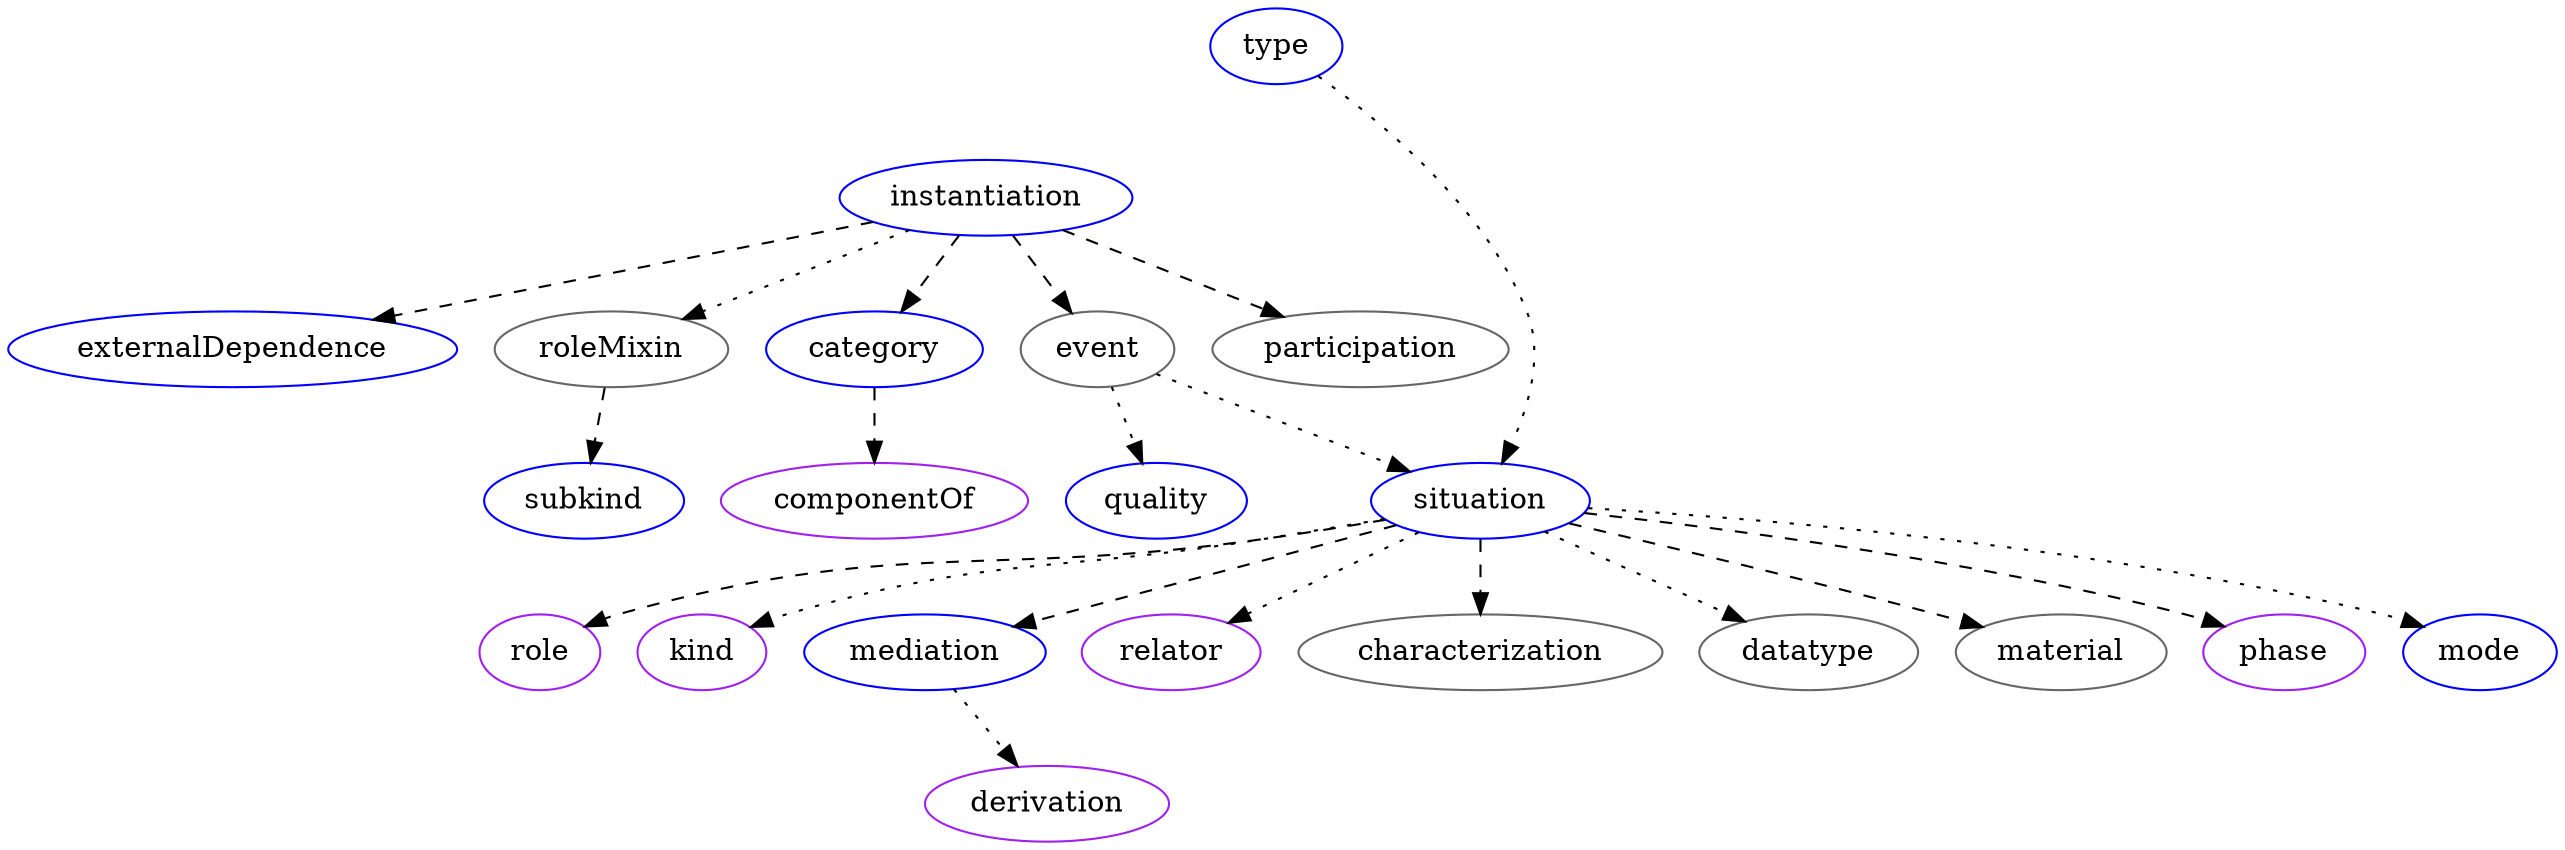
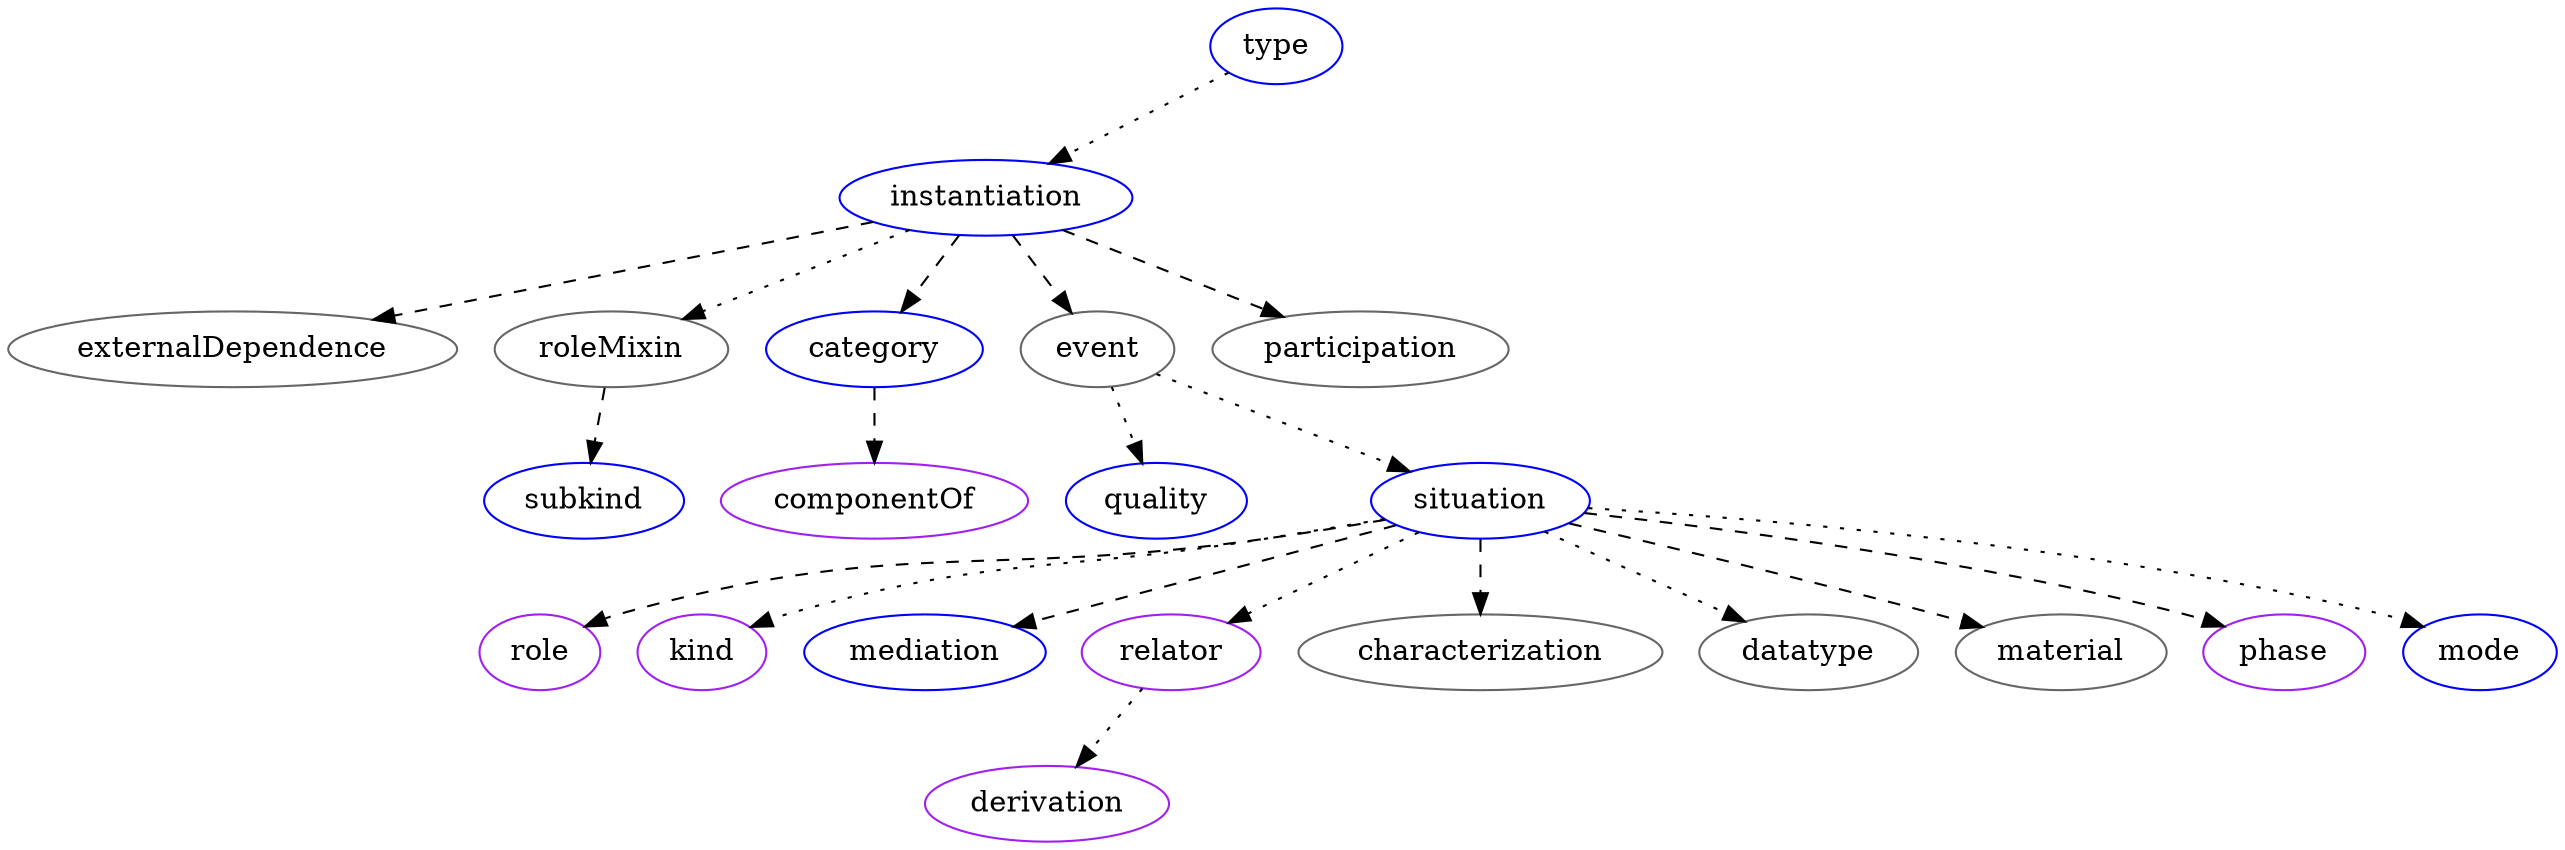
(1482, 233) -> (1148, 113)
(233, 349) -> (233, 349)
(979, 719) -> (1116, 719)
